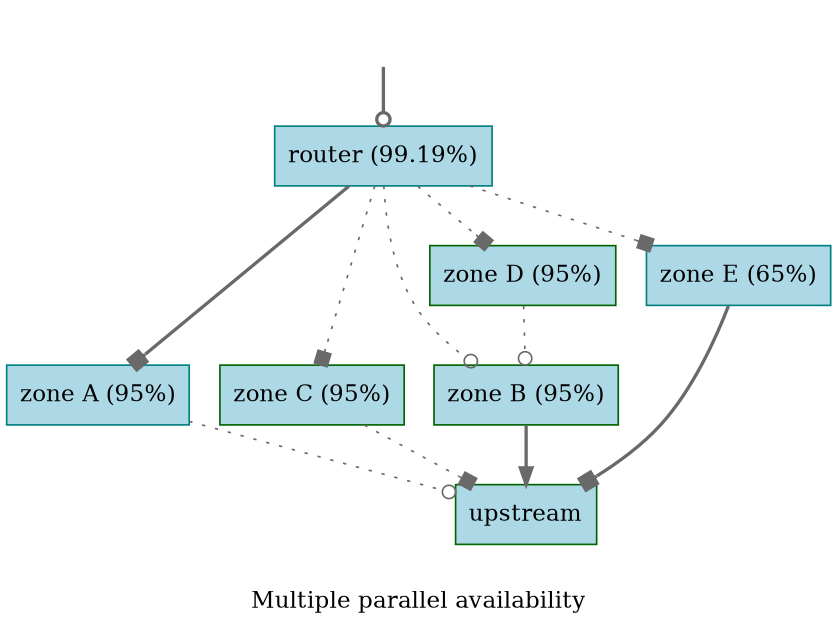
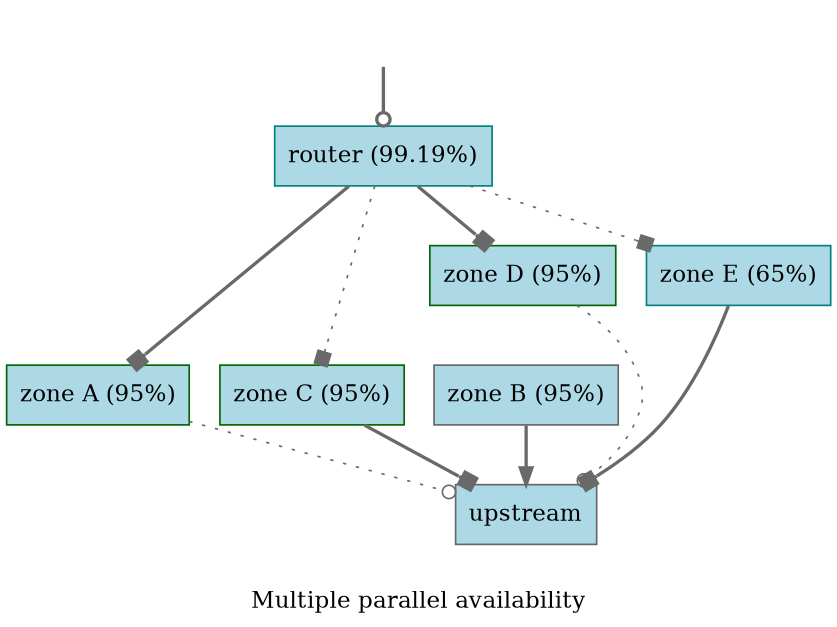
(447, 210) -> (447, 210)
(403, 282) -> none
(524, 329) -> (642, 387)
(98, 395) -> (98, 395)
(526, 395) -> (526, 395)
(412, 451) -> (412, 451)
(526, 515) -> (526, 515)
